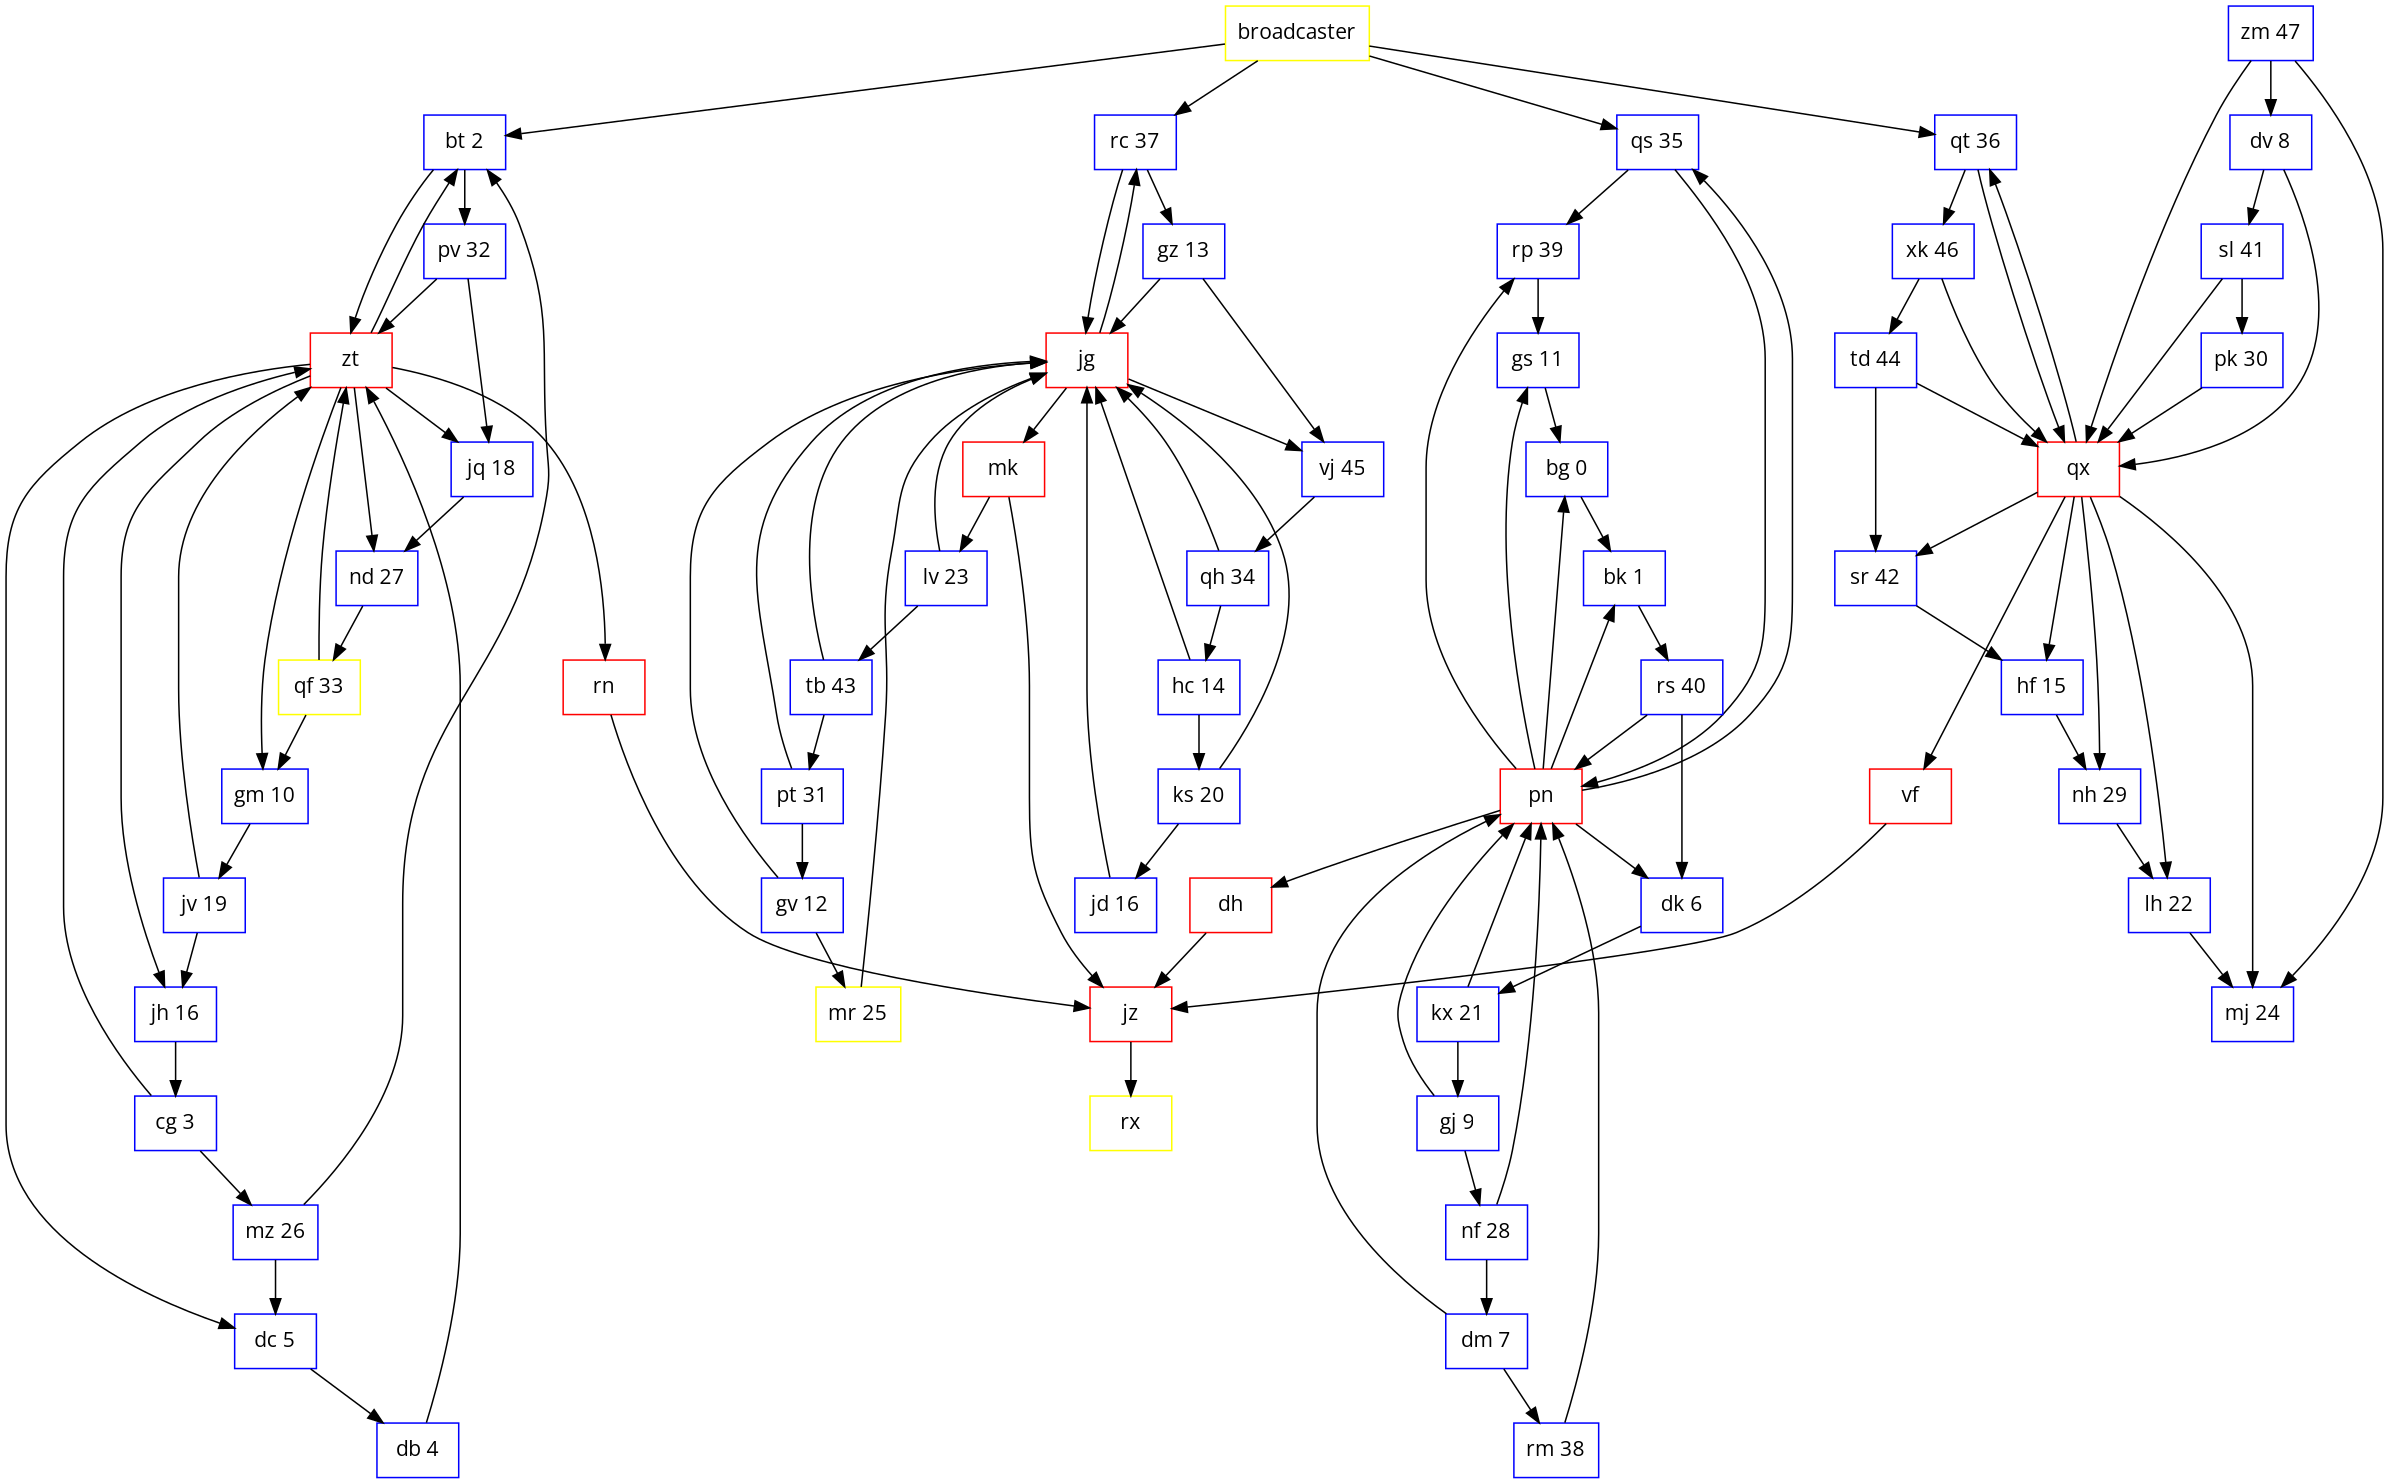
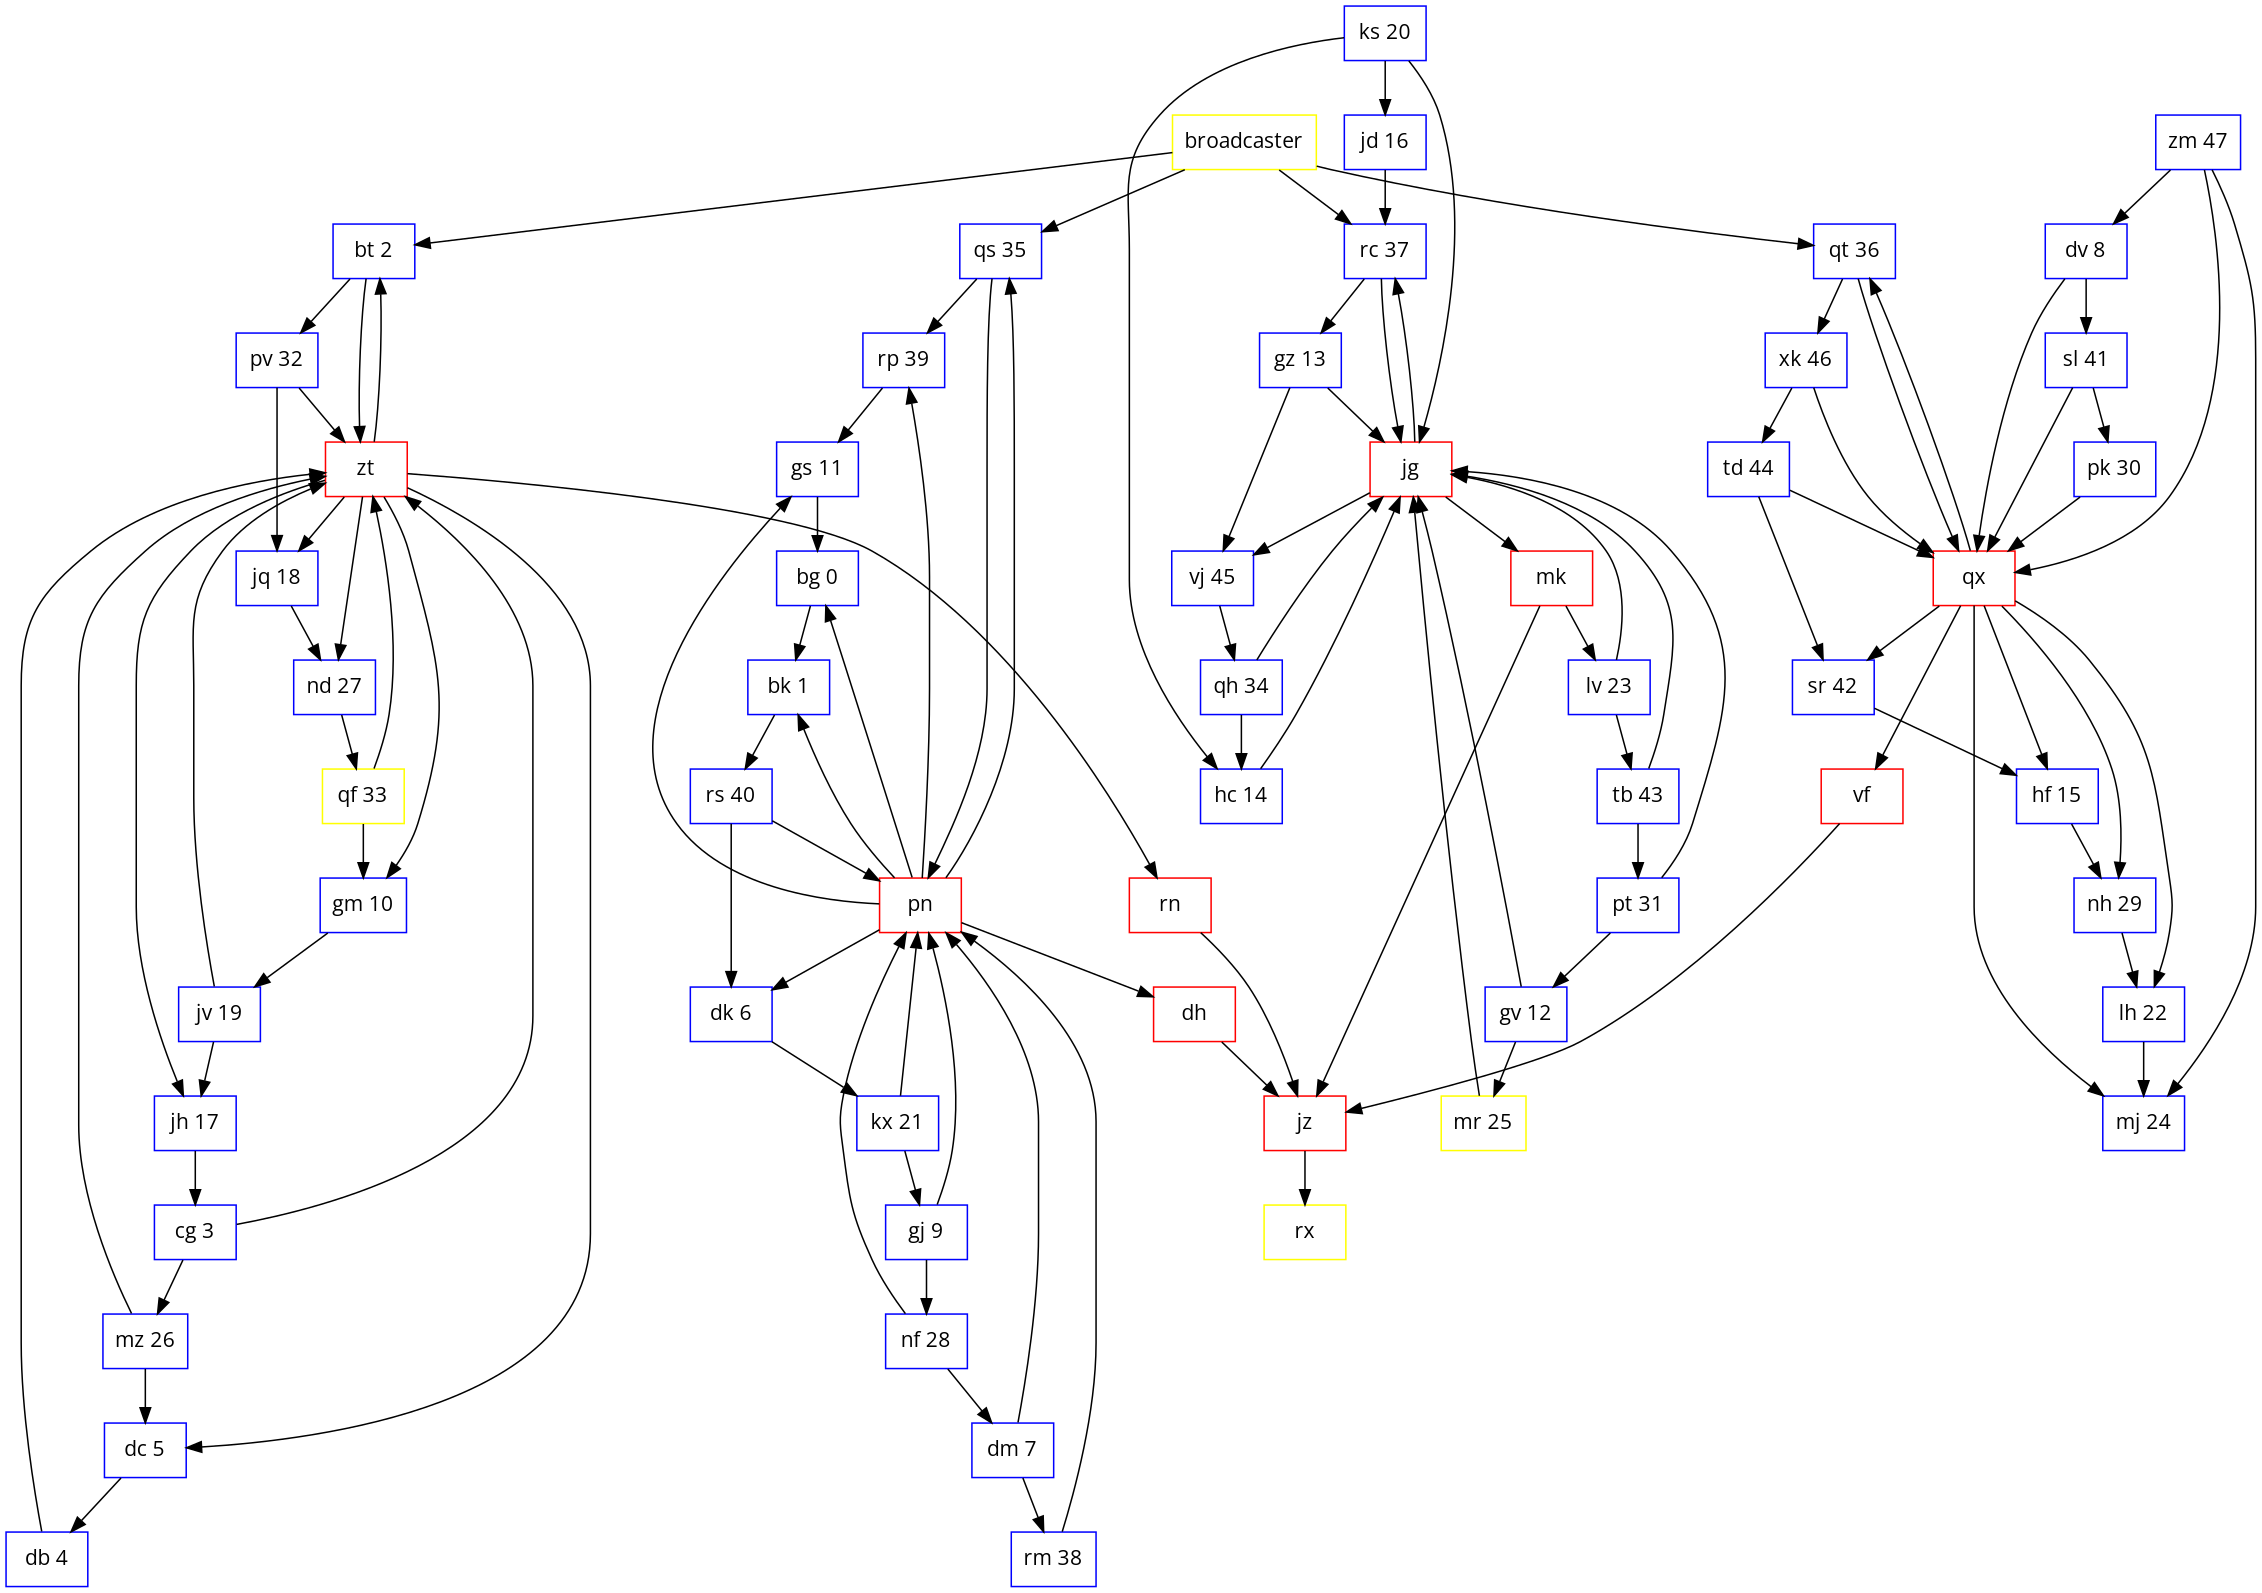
(1087, 641) -> (1385, 190)
(449, 724) -> (79, 835)
(1199, 734) -> (1129, 340)
(176, 1014) -> (195, 1123)
